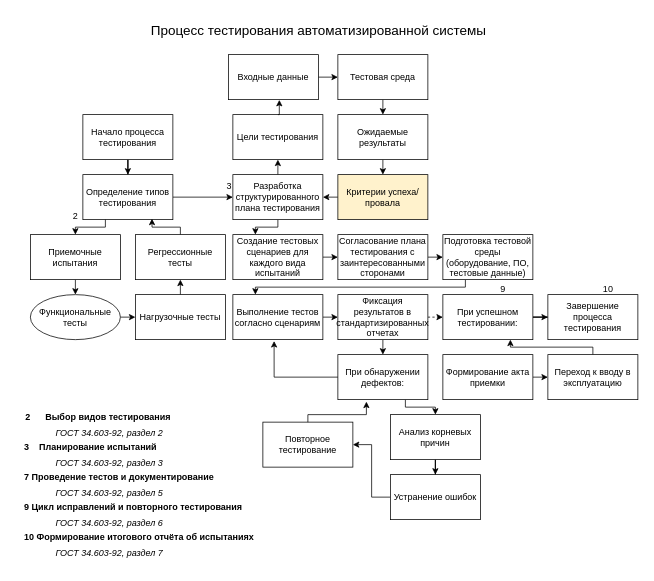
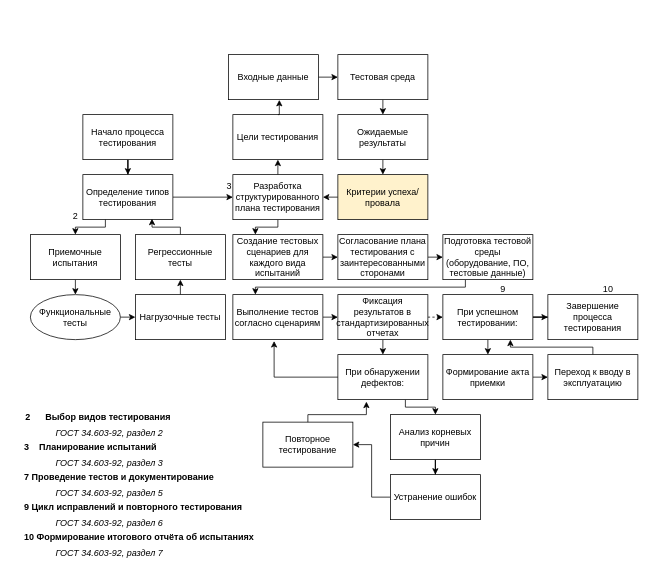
(318, 30) -> none
none -> (488, 348)
